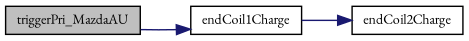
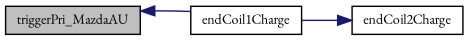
(159, 30) -> (173, 11)
